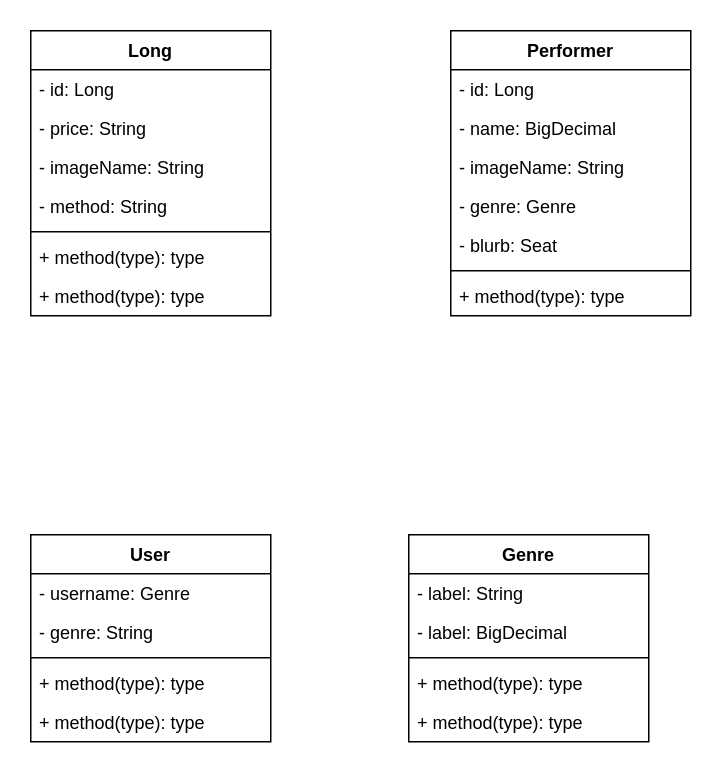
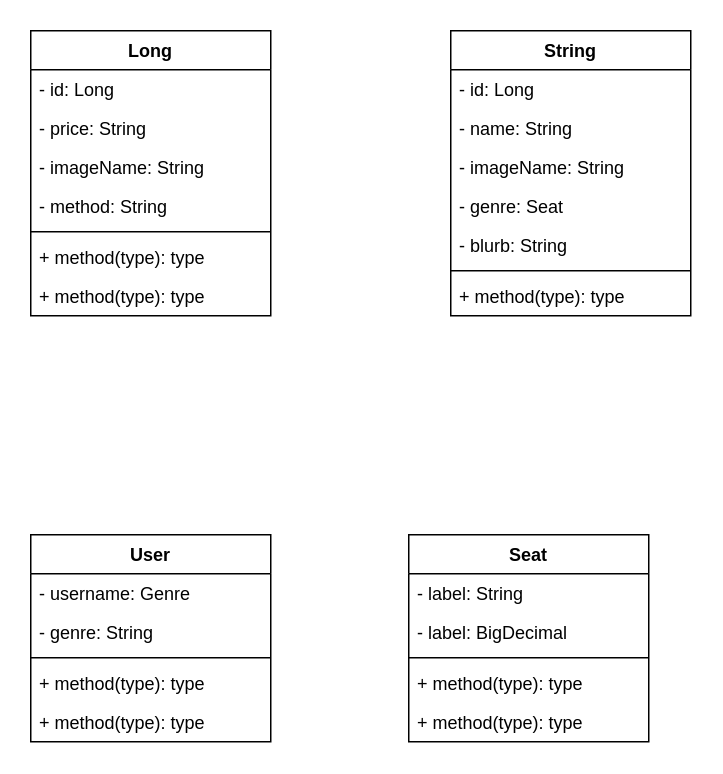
(570, 51) -> (570, 51)
(536, 129) -> (520, 129)
(523, 207) -> (518, 207)
(515, 246) -> (523, 246)
(528, 555) -> (528, 555)
